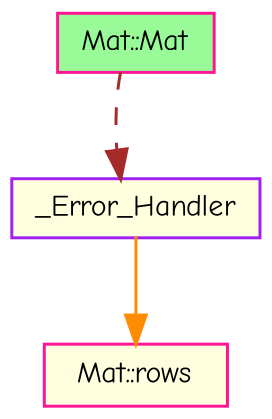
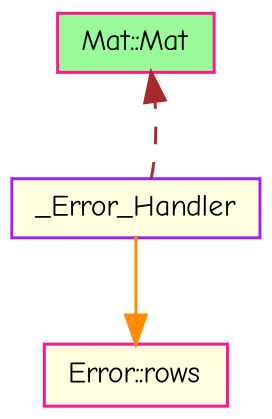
(116, 111) -> (155, 141)
(136, 375) -> (136, 375)
